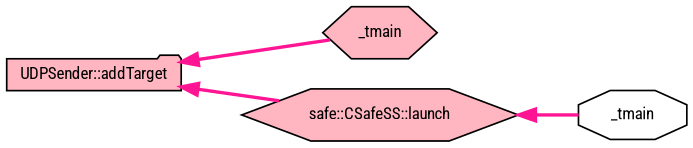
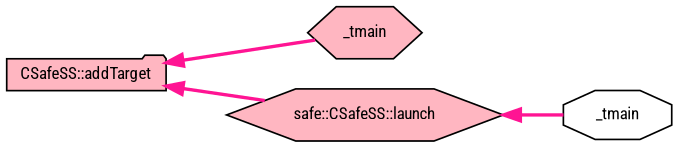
(94, 75) -> (86, 75)
